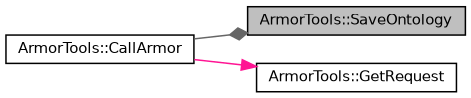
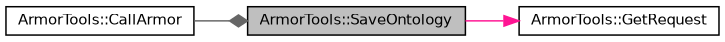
(218, 62) -> (485, 21)
